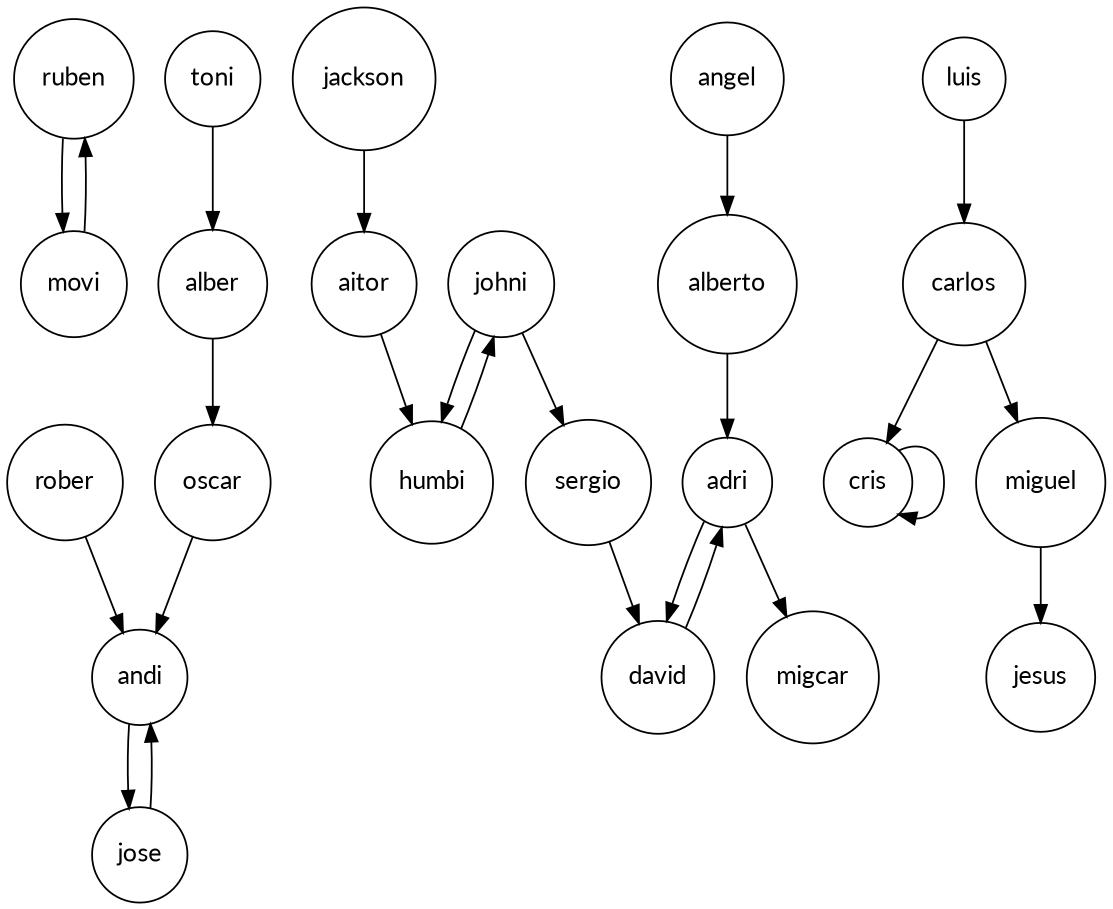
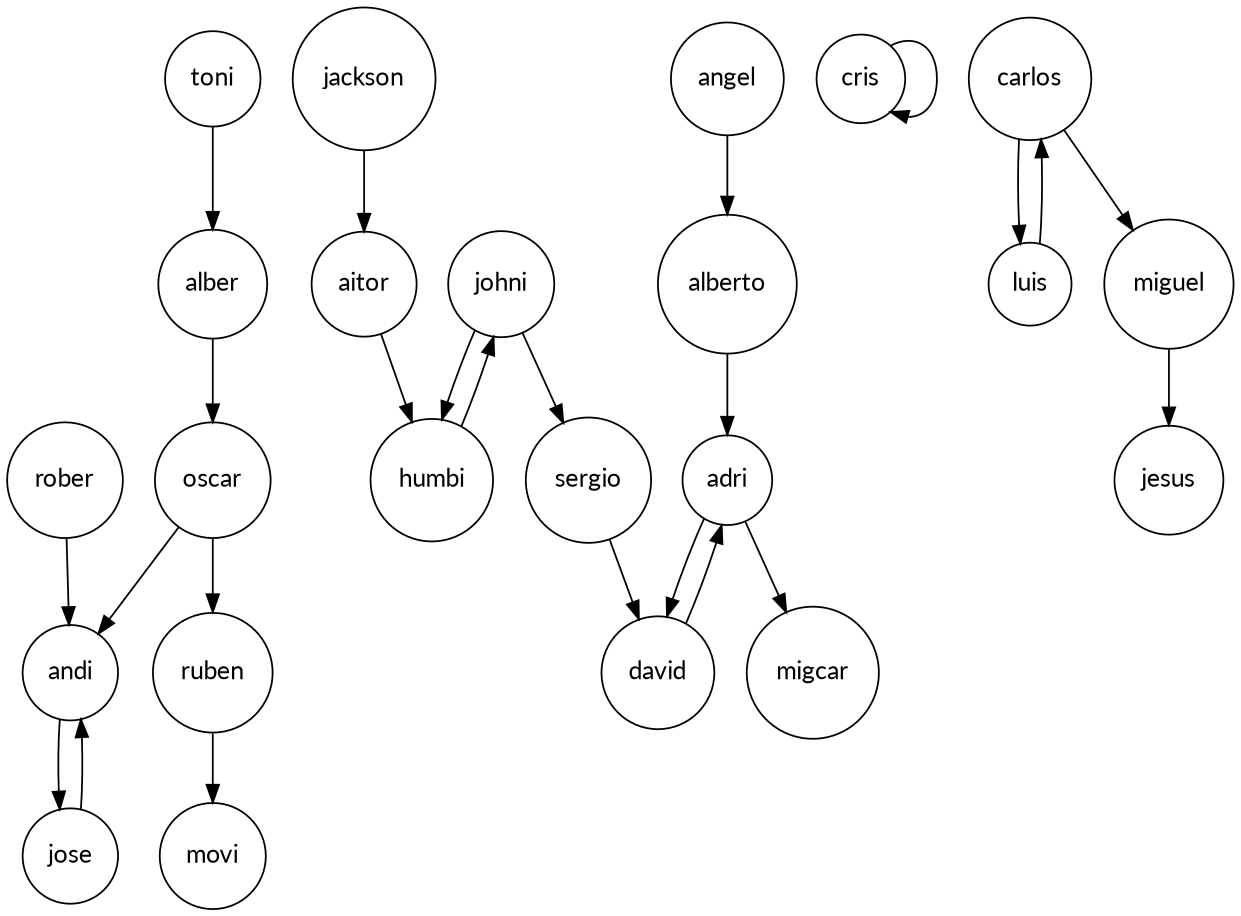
(86, 194) -> (213, 566)
(916, 383) -> (1018, 182)
